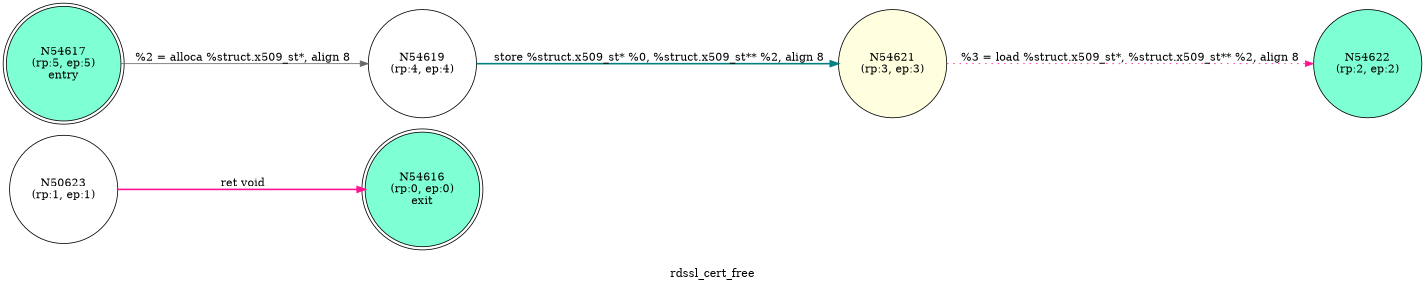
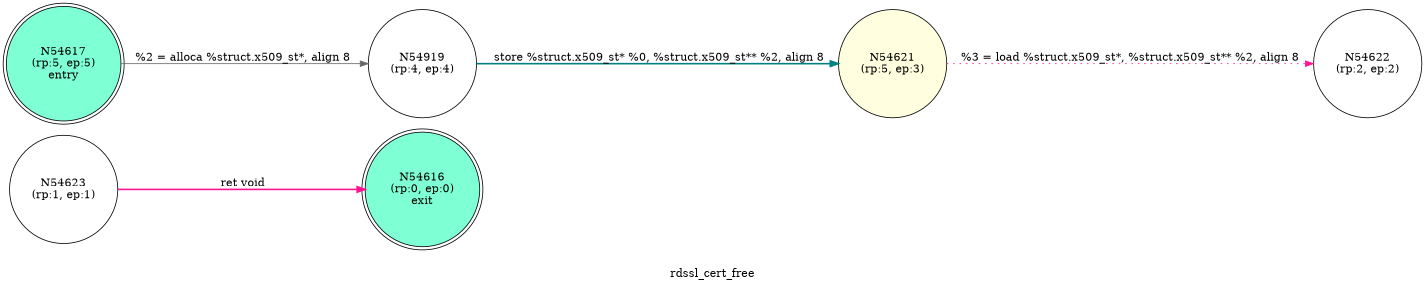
(422, 64) -> (422, 64)
(893, 64) -> (893, 64)
(1368, 64) -> (1368, 64)
(64, 189) -> (64, 189)
